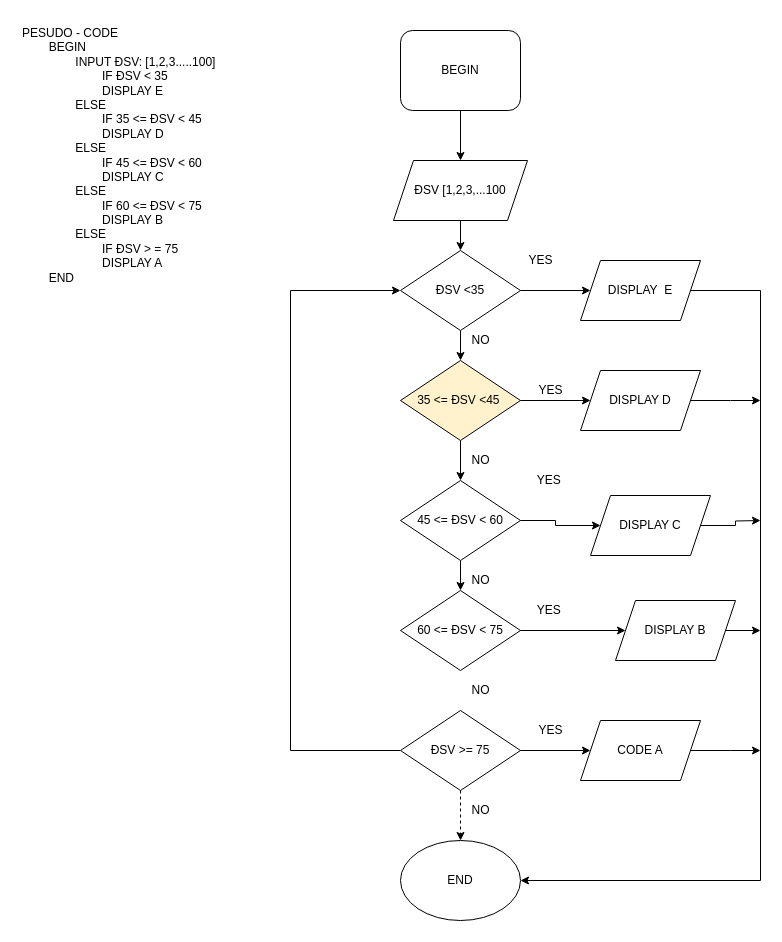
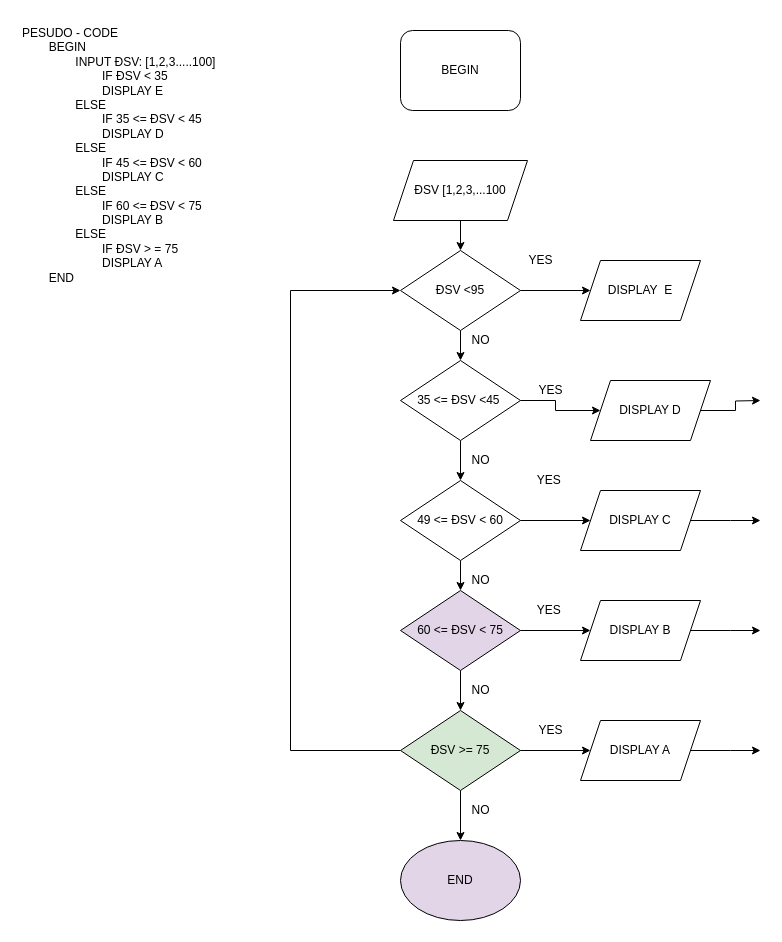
(461, 132) -> none
(461, 291) -> (461, 291)
(461, 401) -> (461, 401)
(641, 401) -> (651, 411)
(461, 521) -> (461, 521)
(651, 526) -> (641, 521)
(461, 631) -> (461, 631)
(676, 631) -> (641, 631)
(761, 667) -> none
none -> (461, 687)
(461, 751) -> (461, 751)
(641, 751) -> (641, 751)
(461, 813) -> (461, 813)
(461, 881) -> (461, 881)
